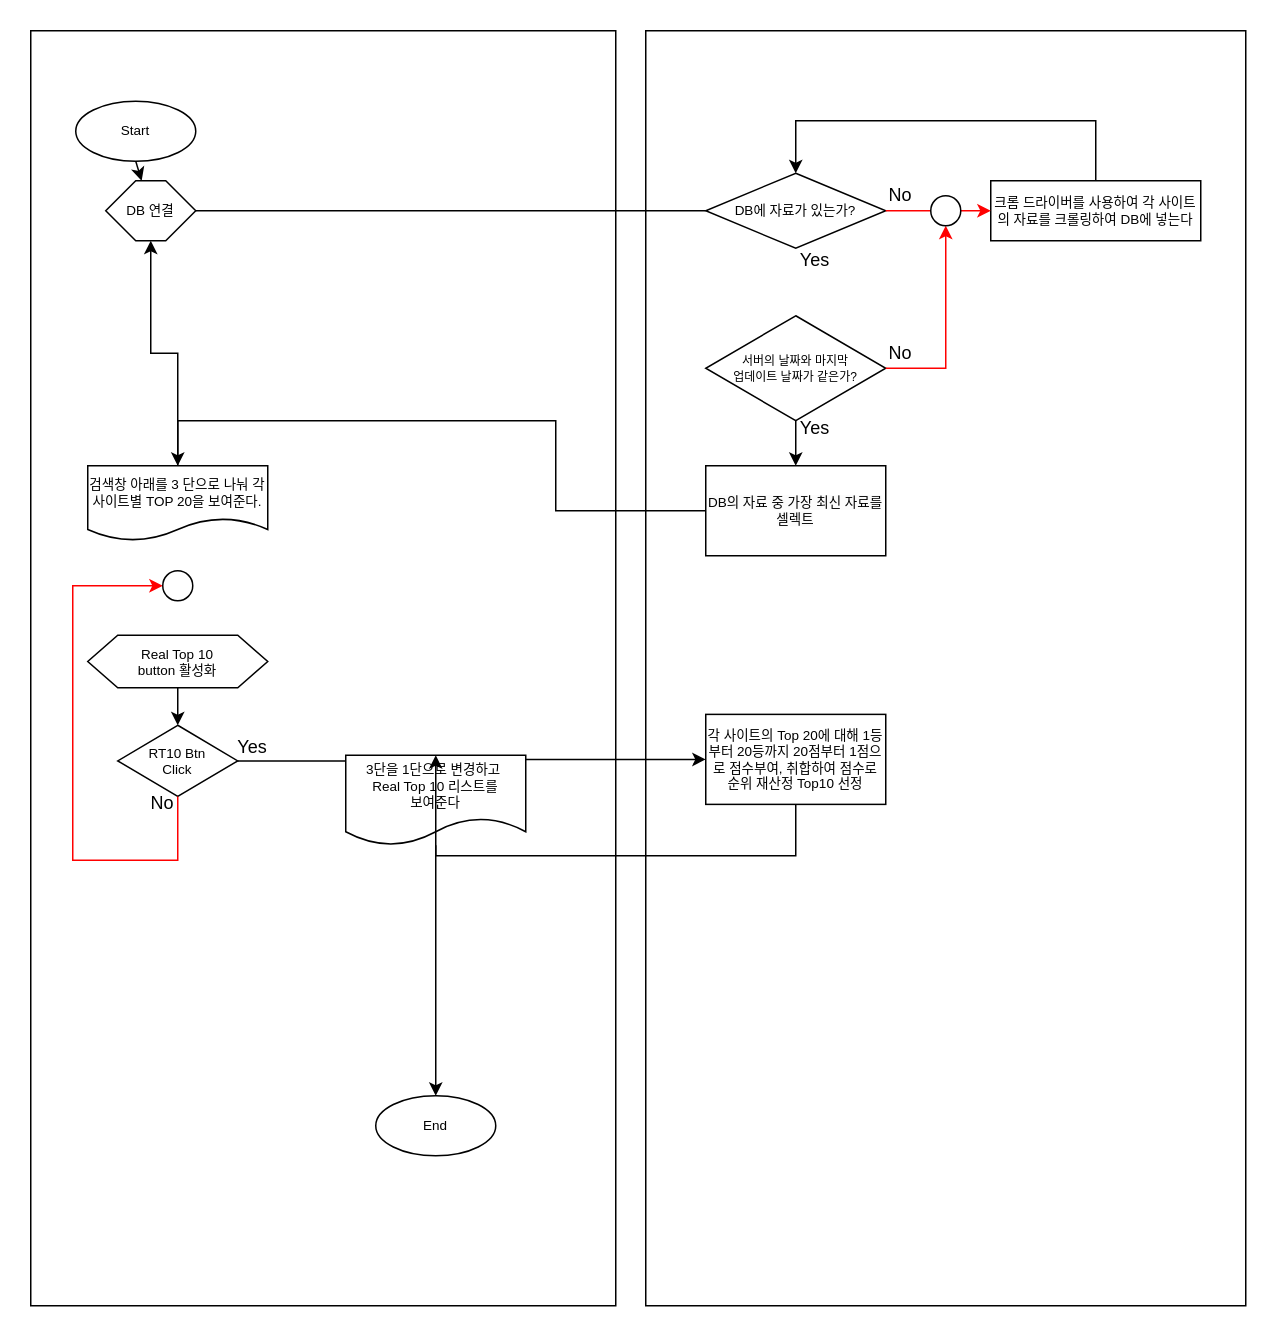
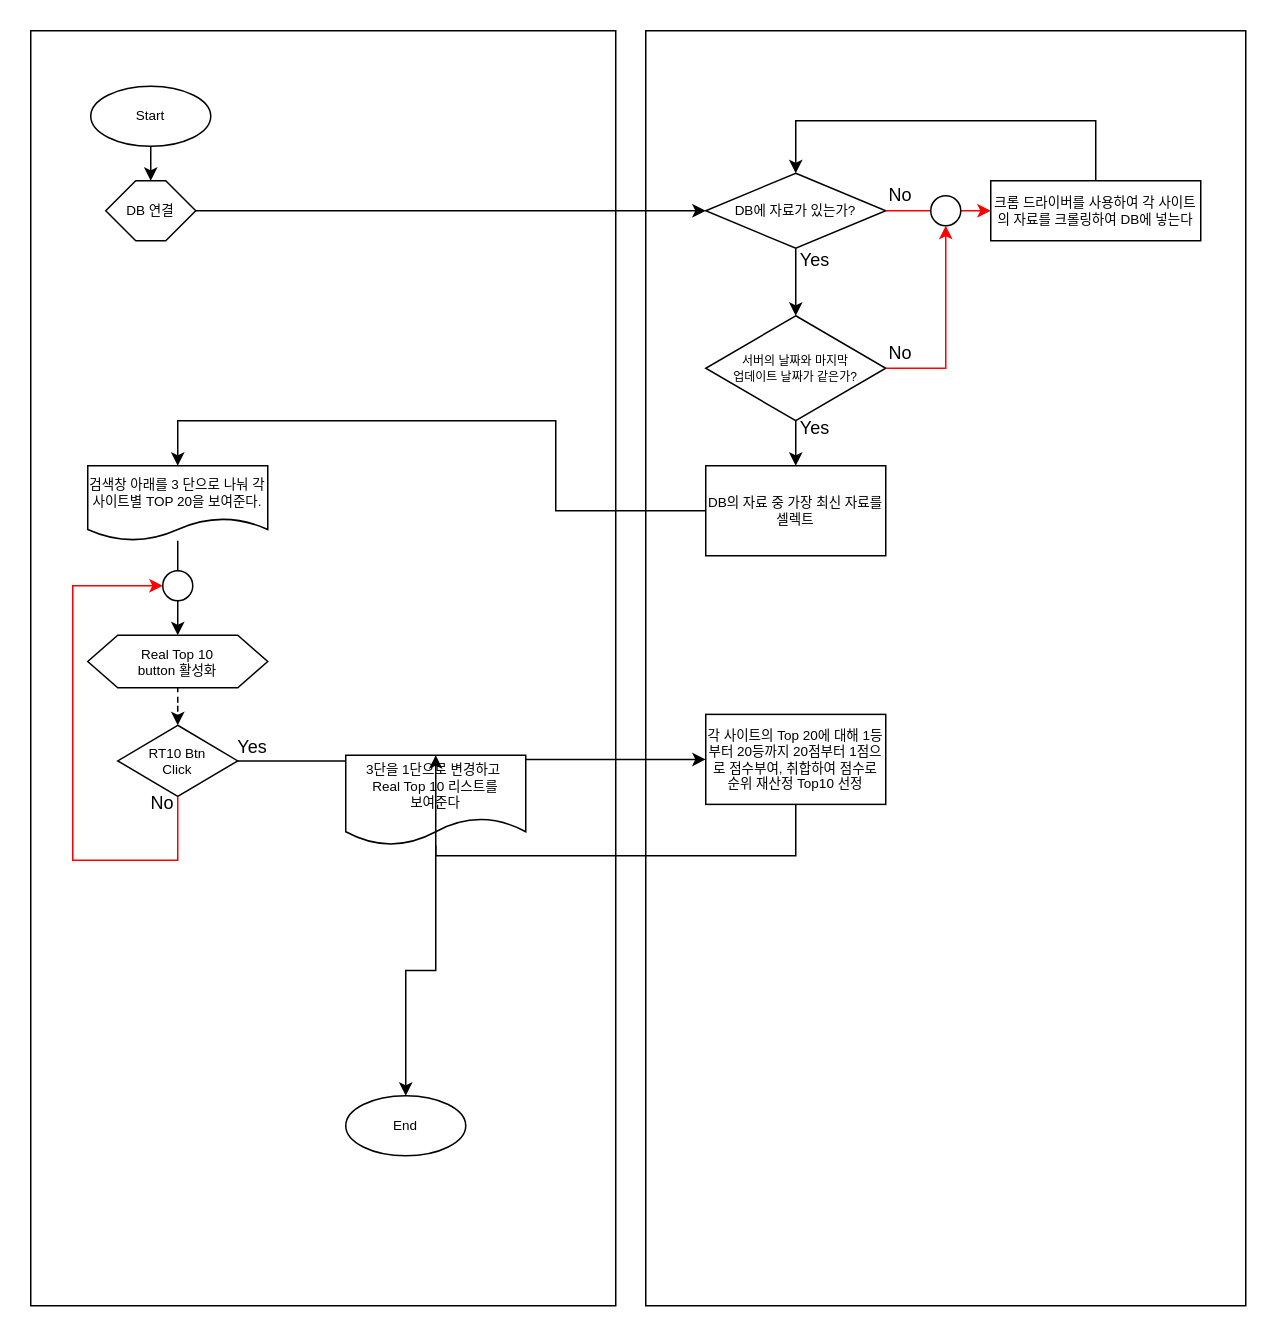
(136, 131) -> (151, 116)
(698, 211) -> (694, 211)
none -> (796, 277)
(151, 347) -> (178, 556)
(178, 712) -> (178, 712)
(436, 1126) -> (406, 1126)
